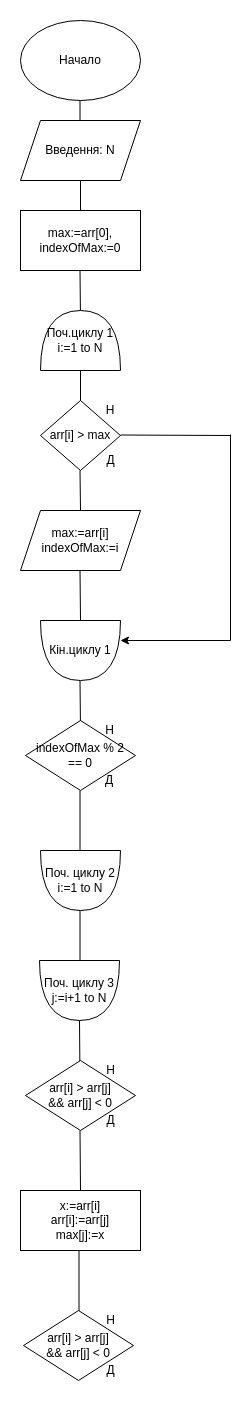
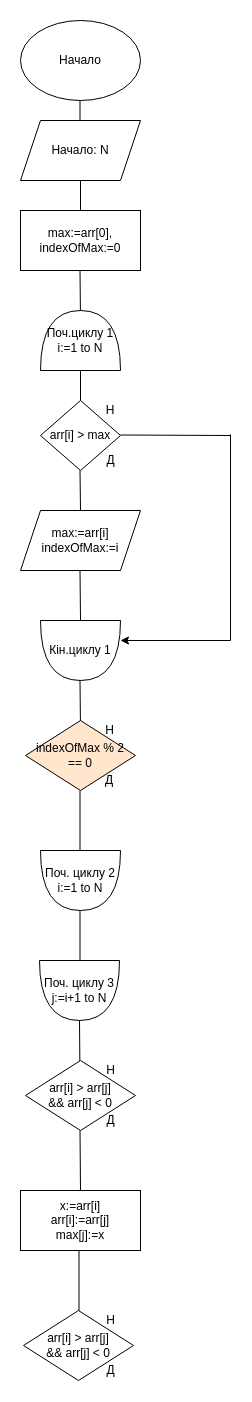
(81, 151) -> (81, 151)
(81, 756) -> (81, 756)
